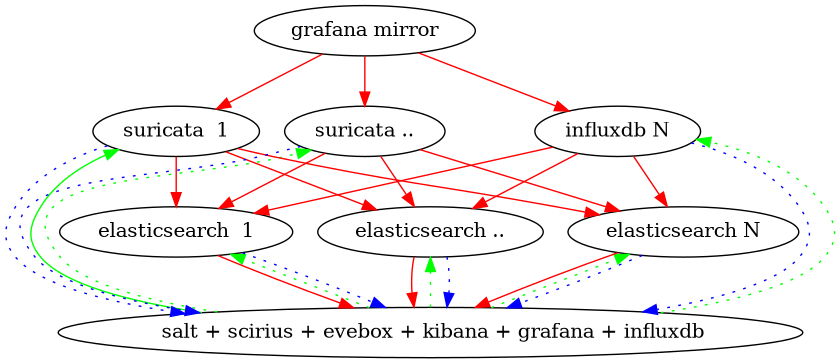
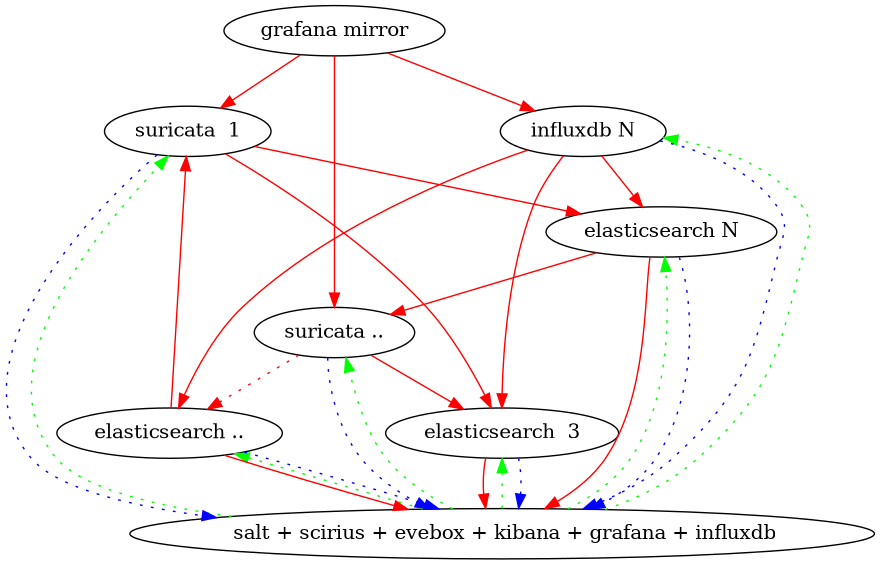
(390, 170) -> (259, 379)
(508, 177) -> (500, 282)
(298, 180) -> (178, 289)
(31, 230) -> (32, 389)
(176, 232) -> (502, 433)
